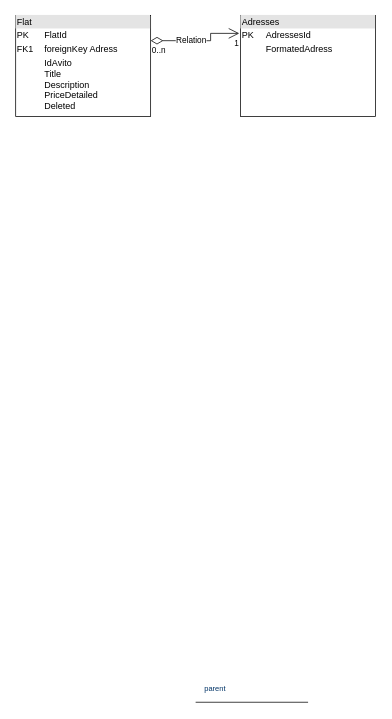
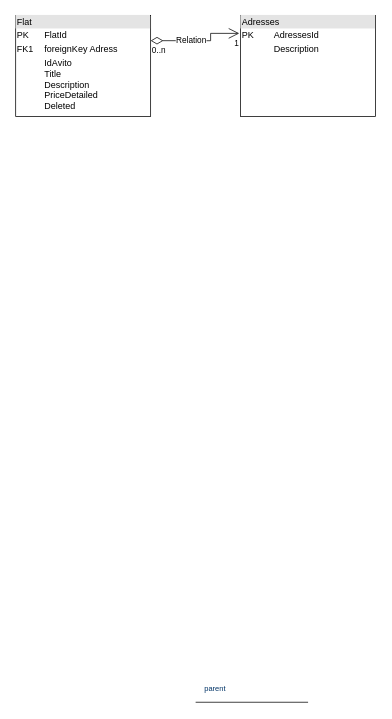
(276, 32) -> (271, 32)
